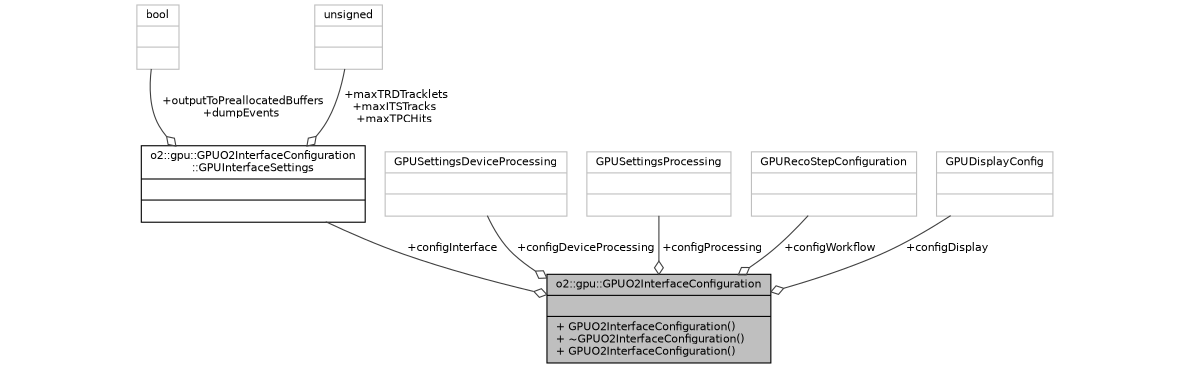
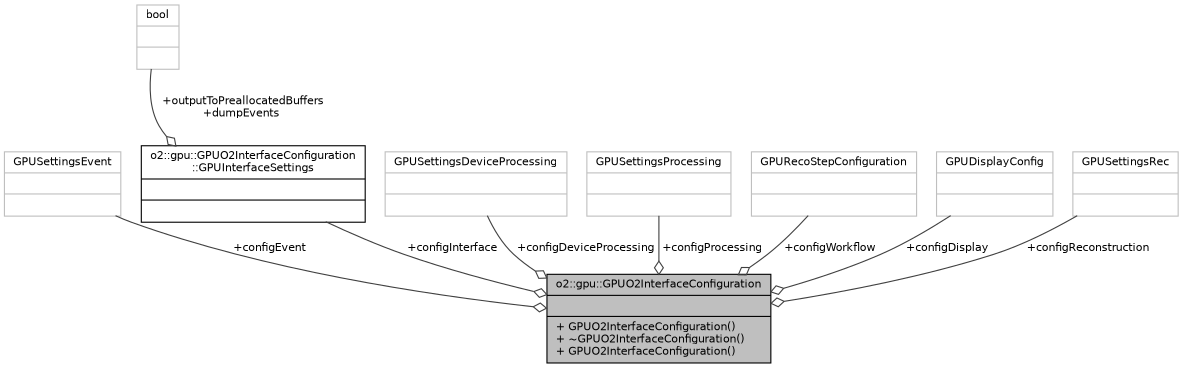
(349, 37) -> none
none -> (63, 184)
none -> (1126, 184)
